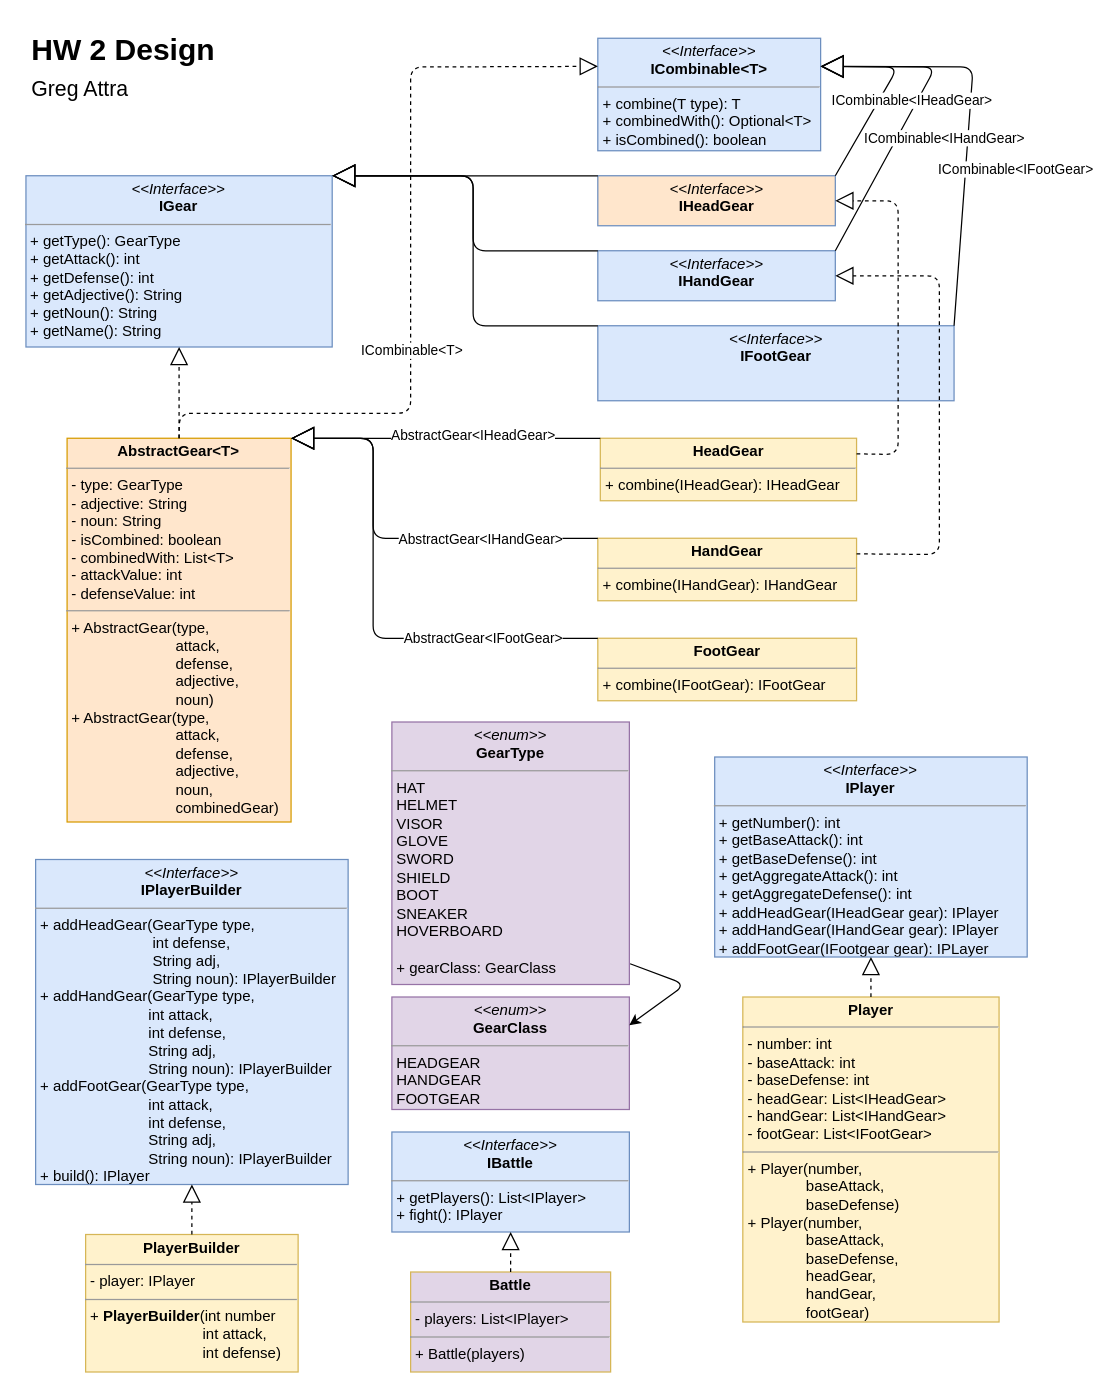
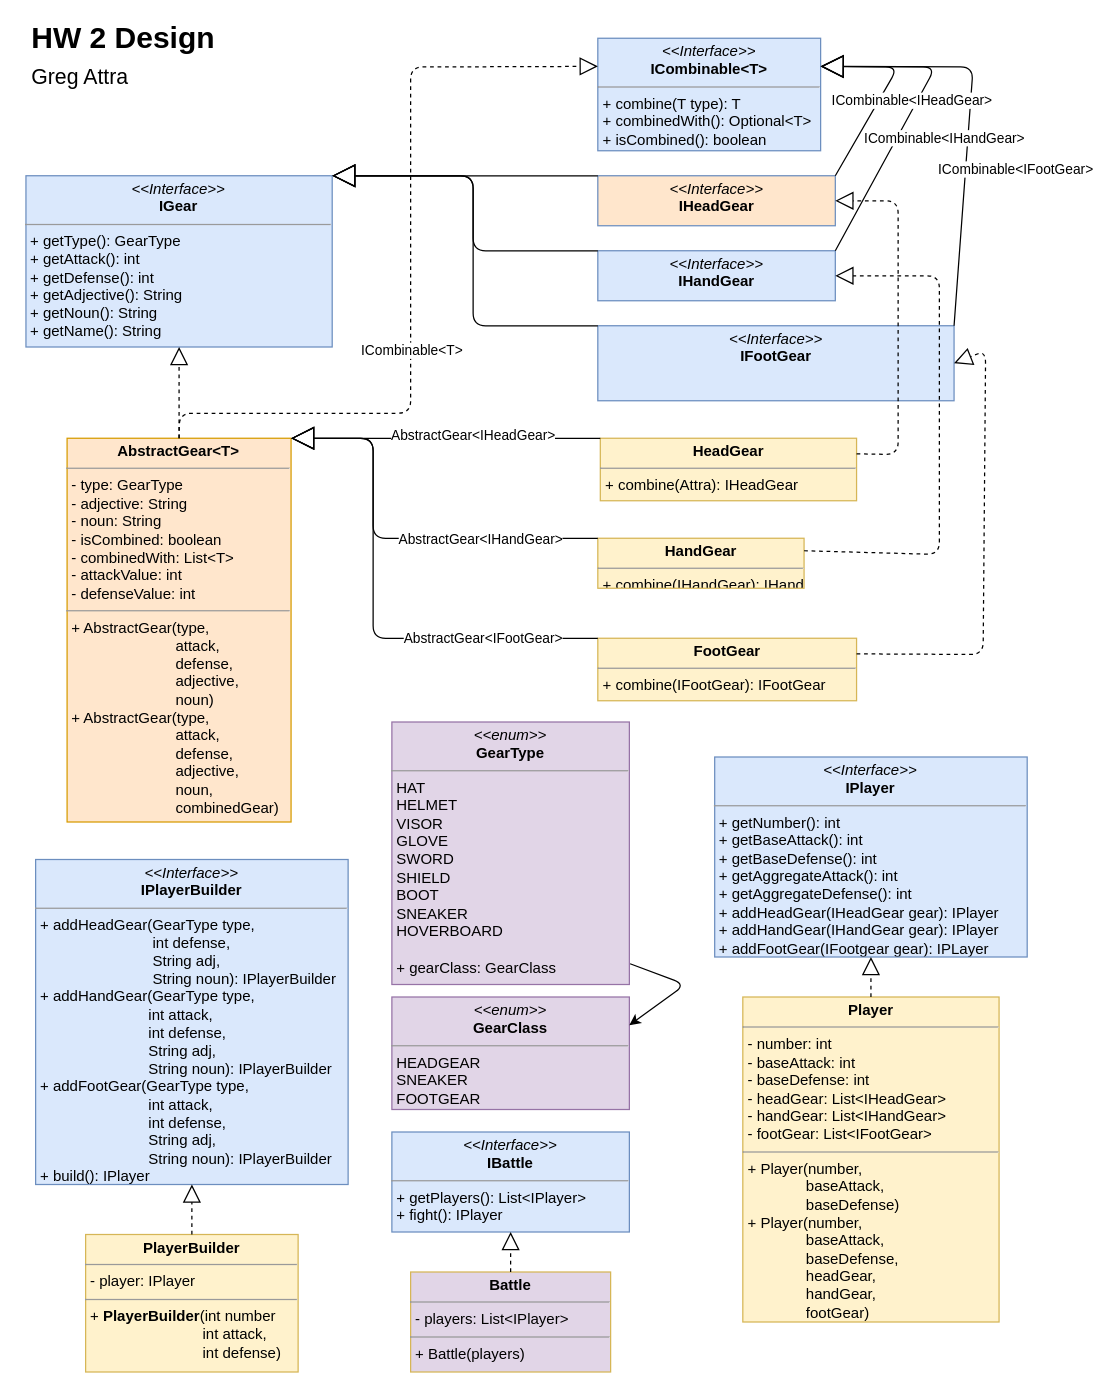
(145, 101) -> (145, 88)
(723, 456) -> (706, 456)
none -> (984, 557)
(727, 569) -> (701, 563)
(428, 1042) -> (428, 1042)
